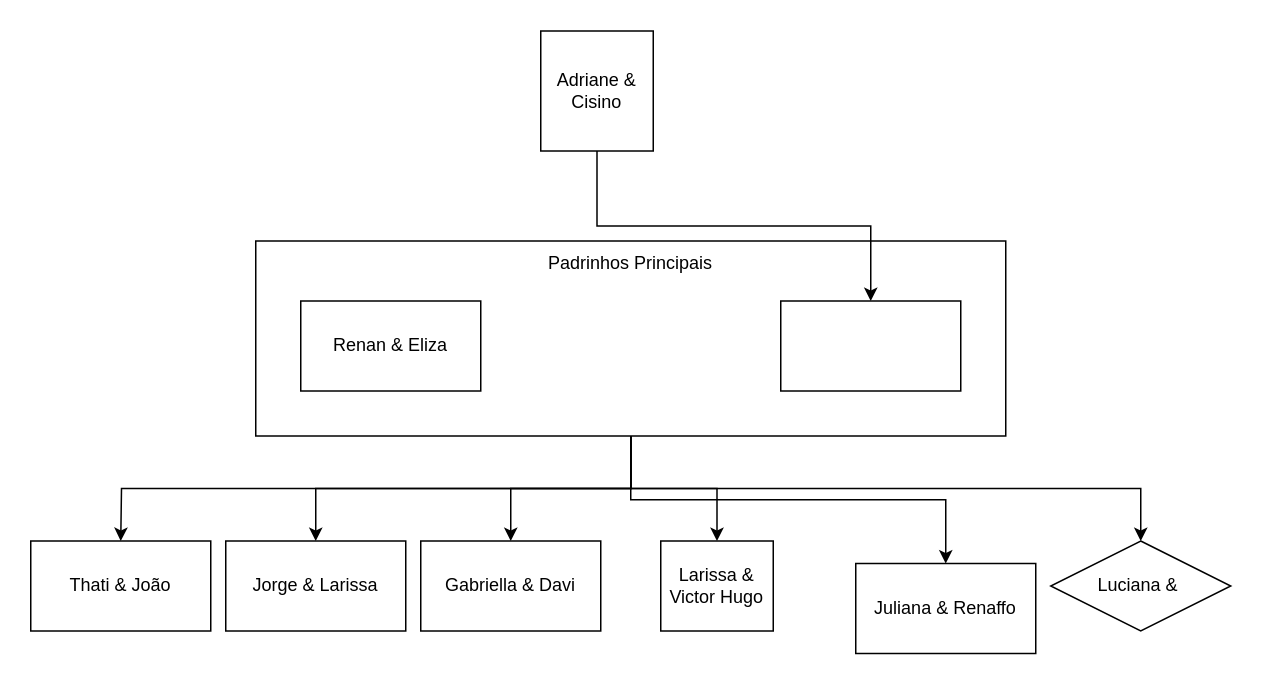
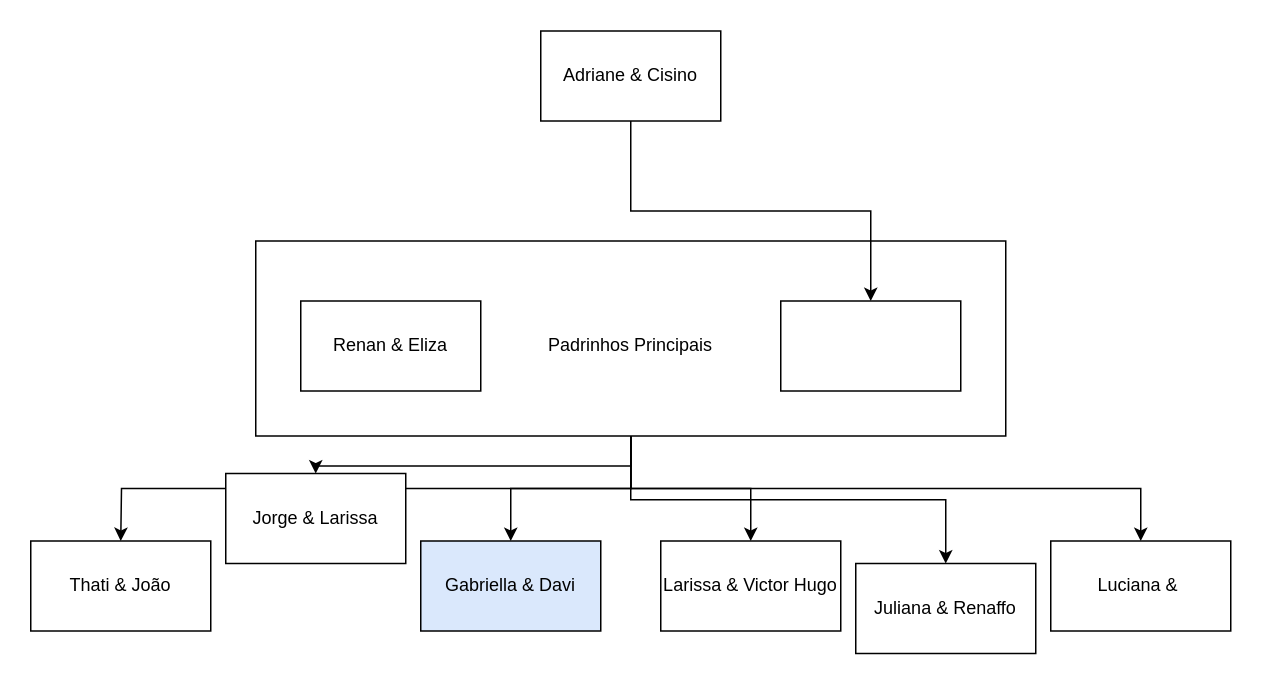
(597, 91) -> (631, 76)
(631, 263) -> (631, 346)
(316, 586) -> (316, 518)
(511, 586) -> (511, 586)
(717, 586) -> (751, 586)
(1141, 586) -> (1141, 586)
